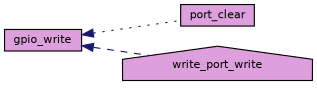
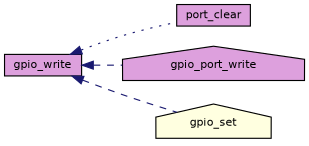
(217, 65) -> (214, 65)
none -> (214, 123)
